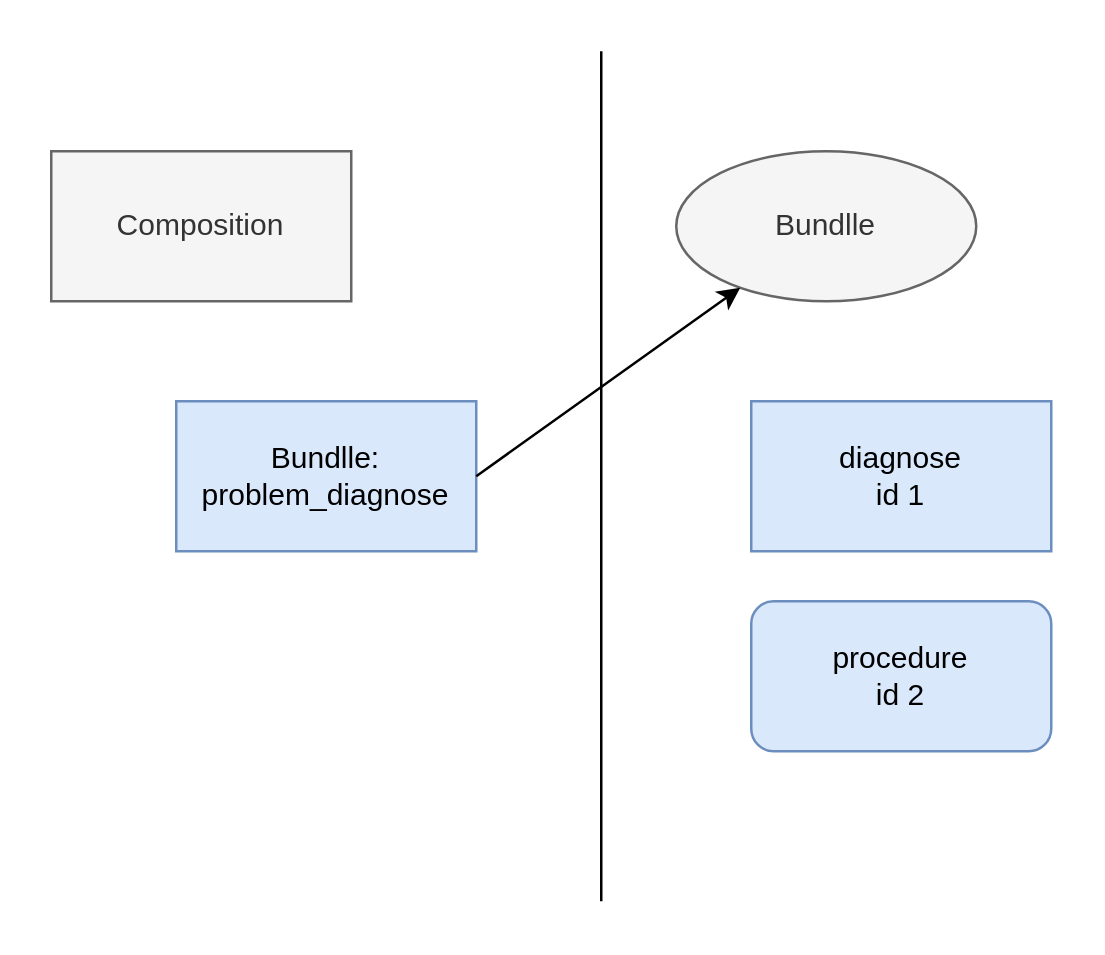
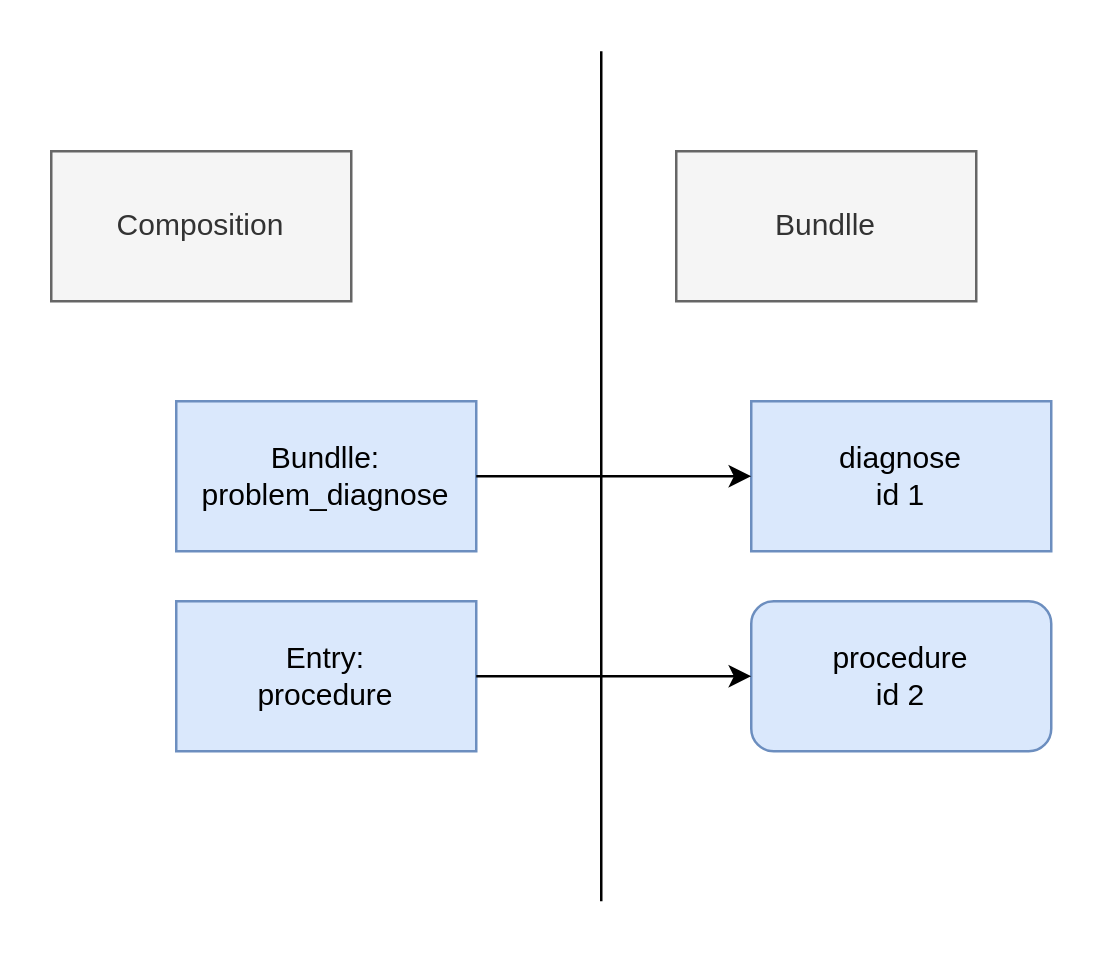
(826, 226) -> (826, 226)
(666, 341) -> (670, 476)
none -> (326, 676)
none -> (670, 676)
